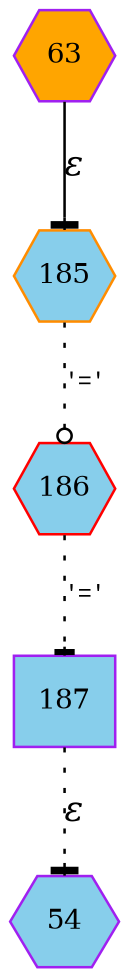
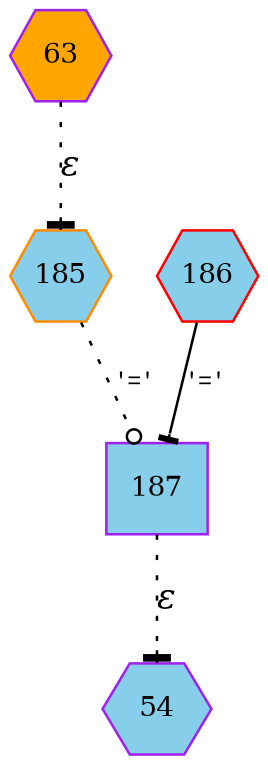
(65, 159) -> (61, 159)
(65, 375) -> (106, 376)
(65, 591) -> (183, 378)
